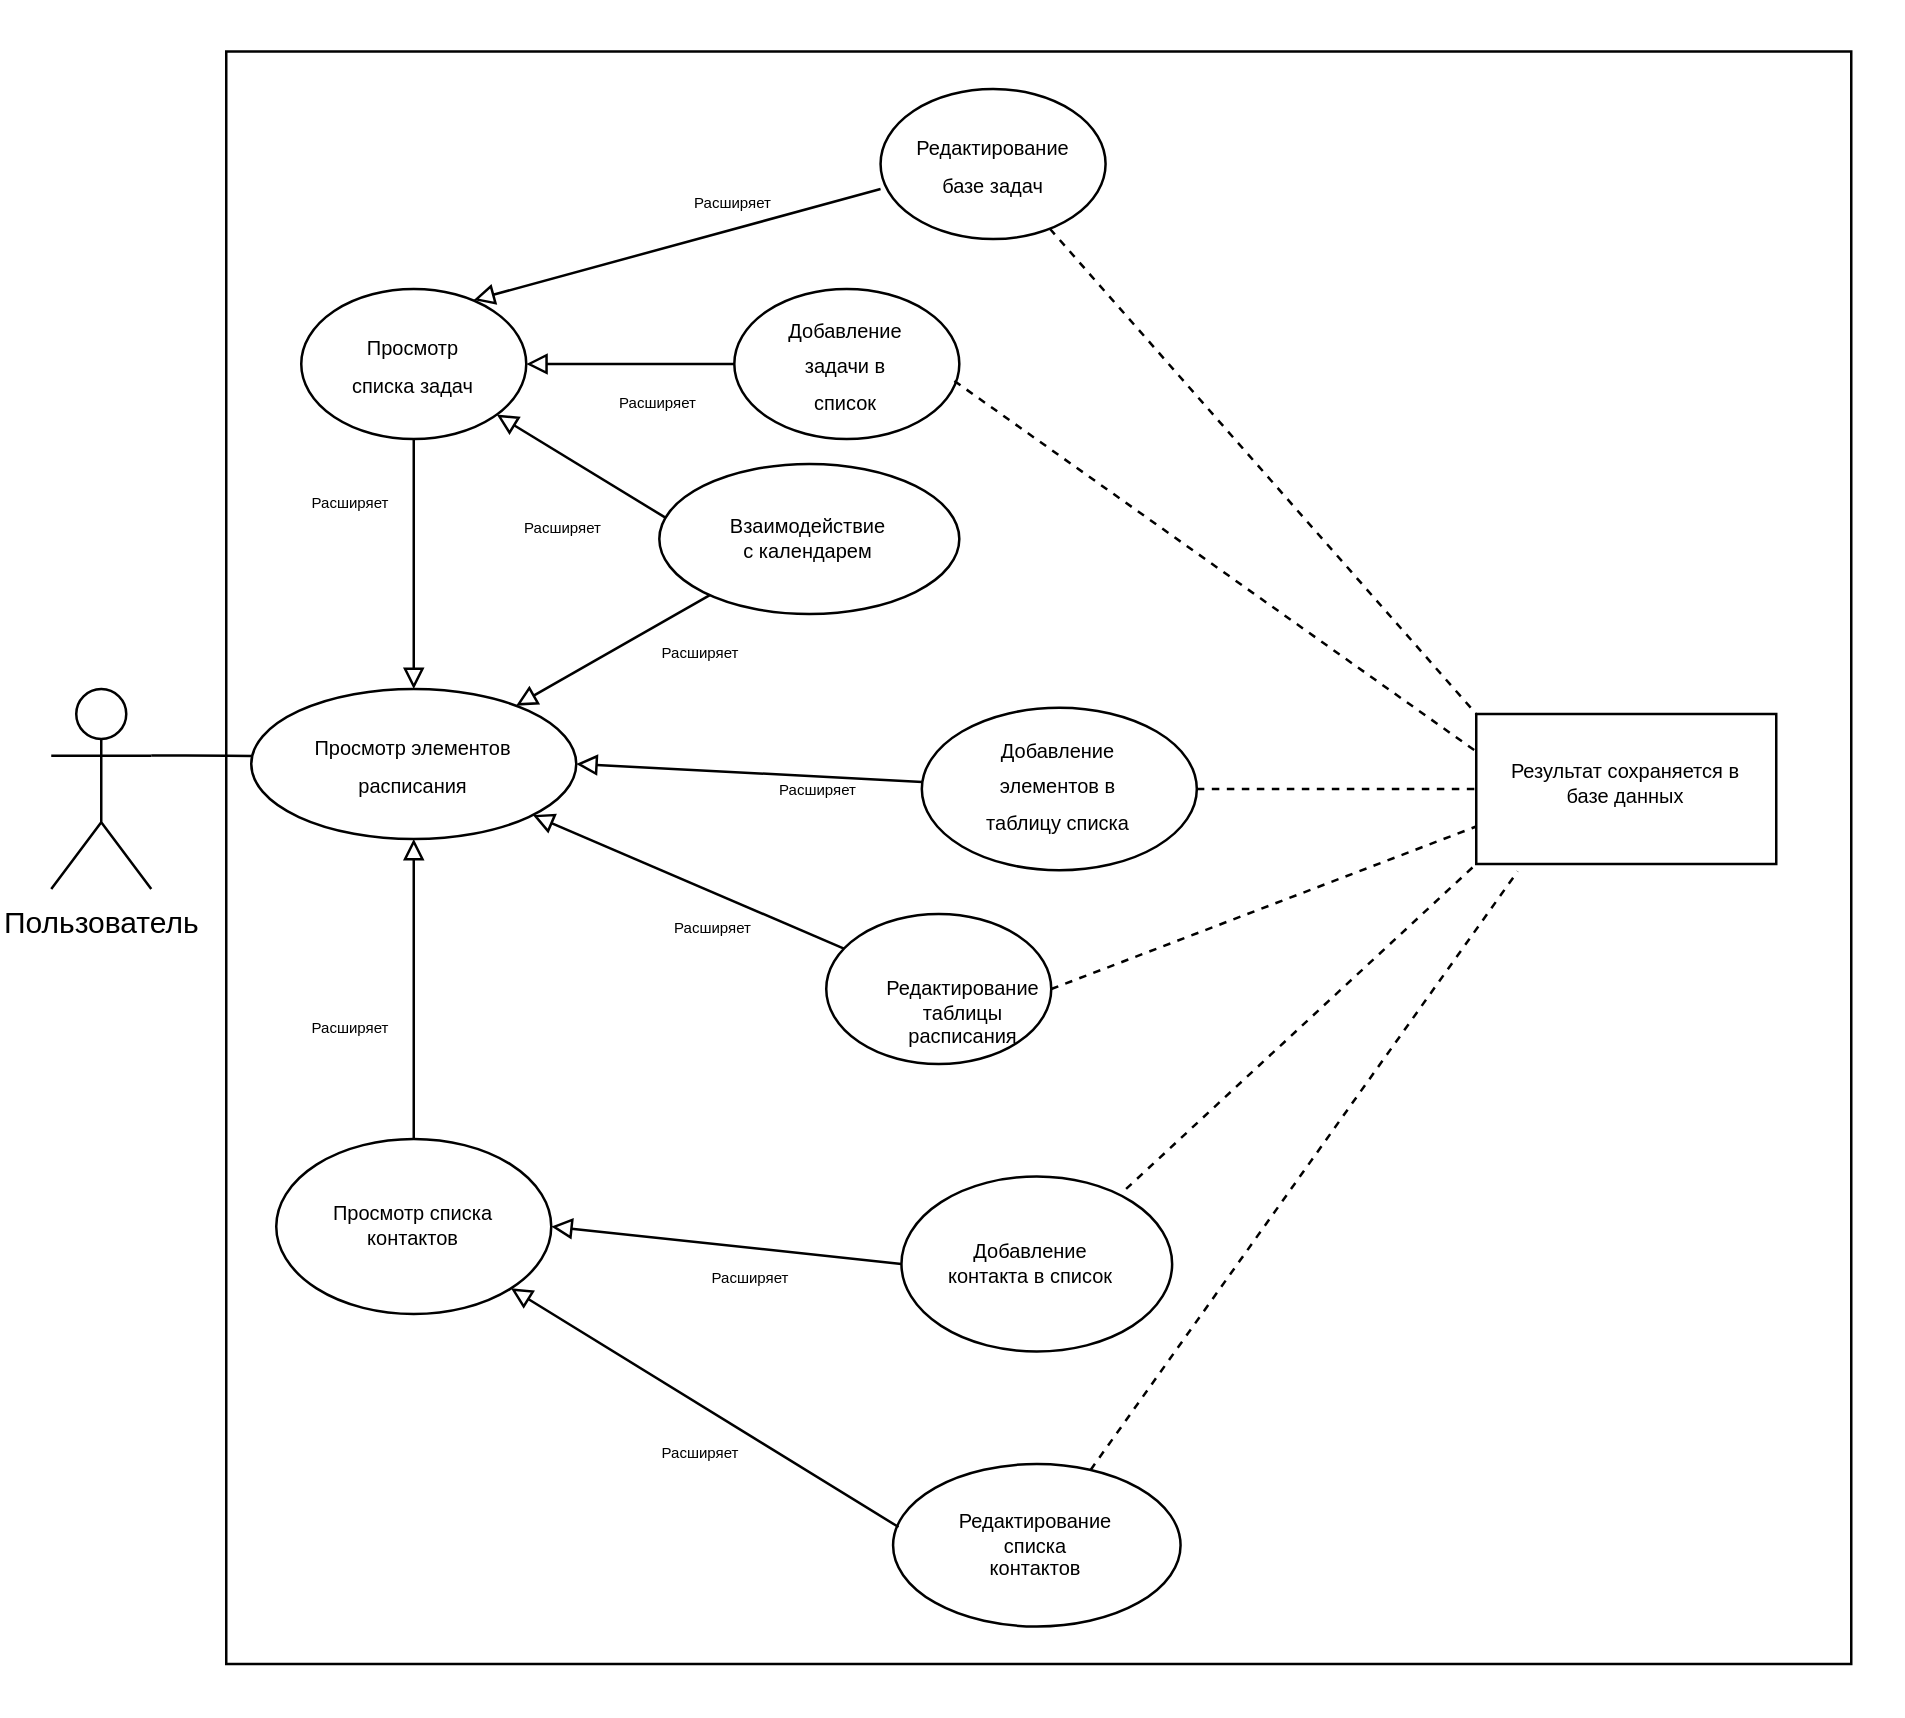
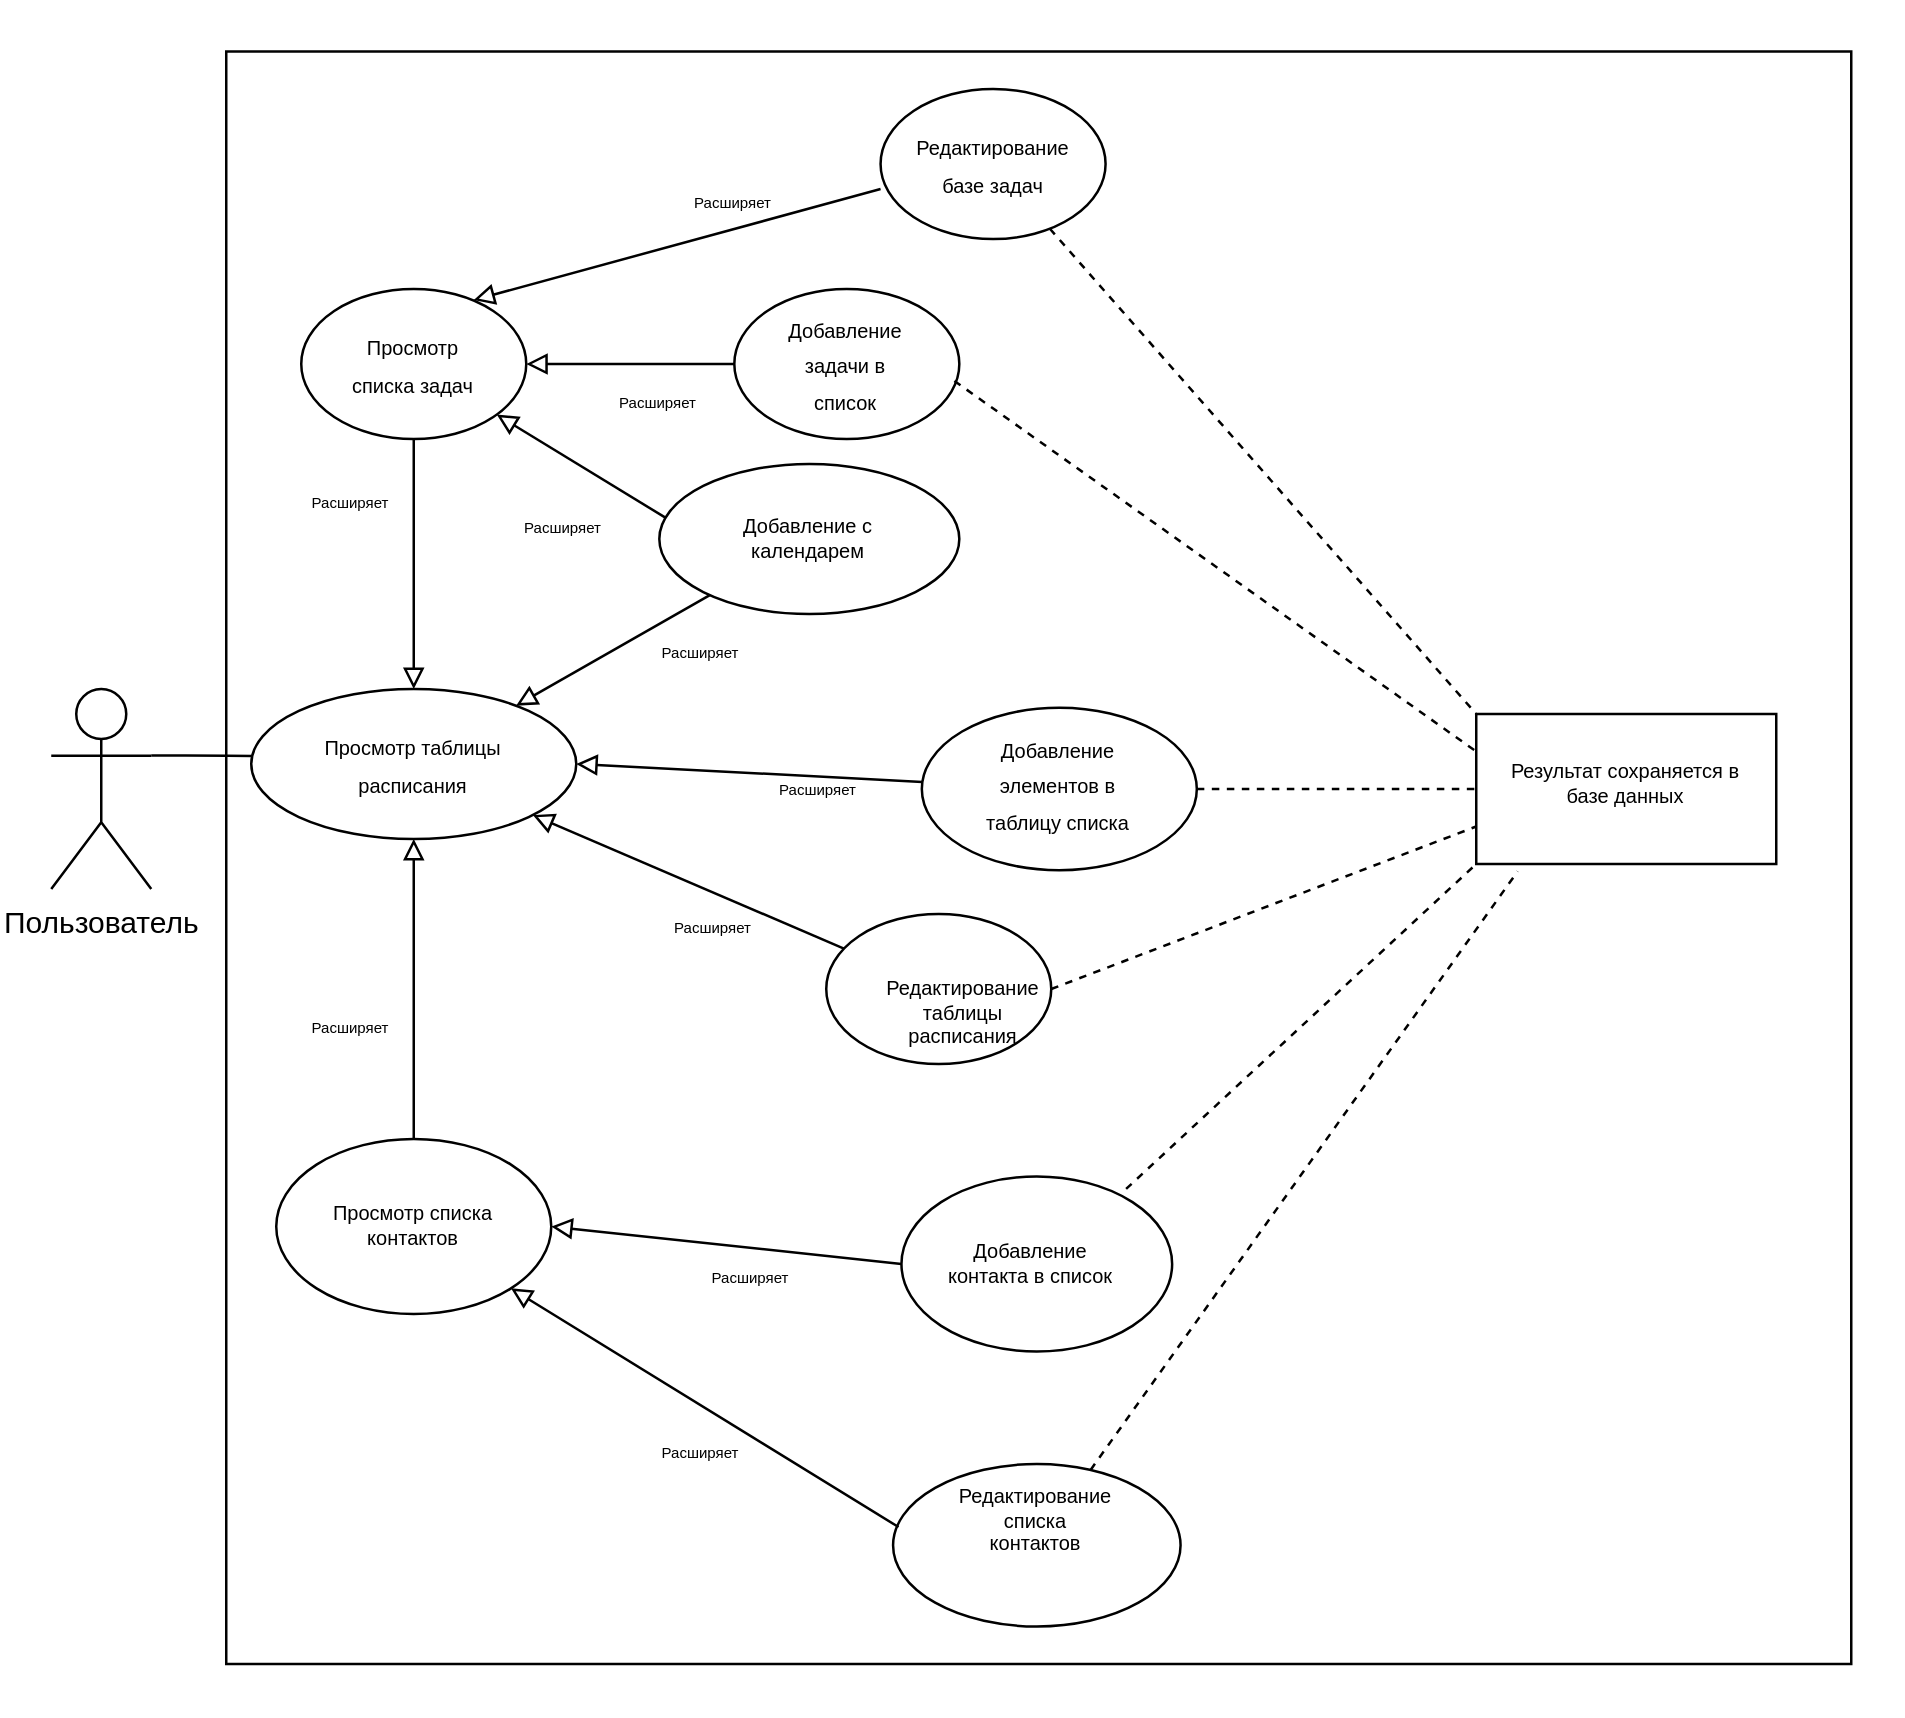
(809, 539) -> (809, 539)
(414, 764) -> (414, 764)
(1037, 1545) -> (1037, 1520)
